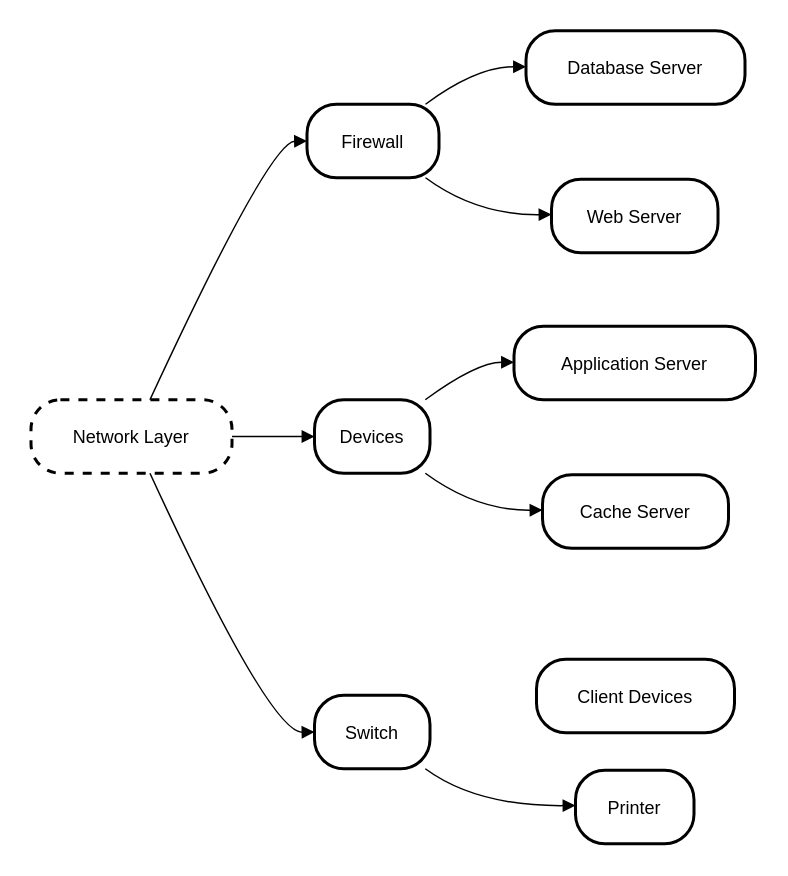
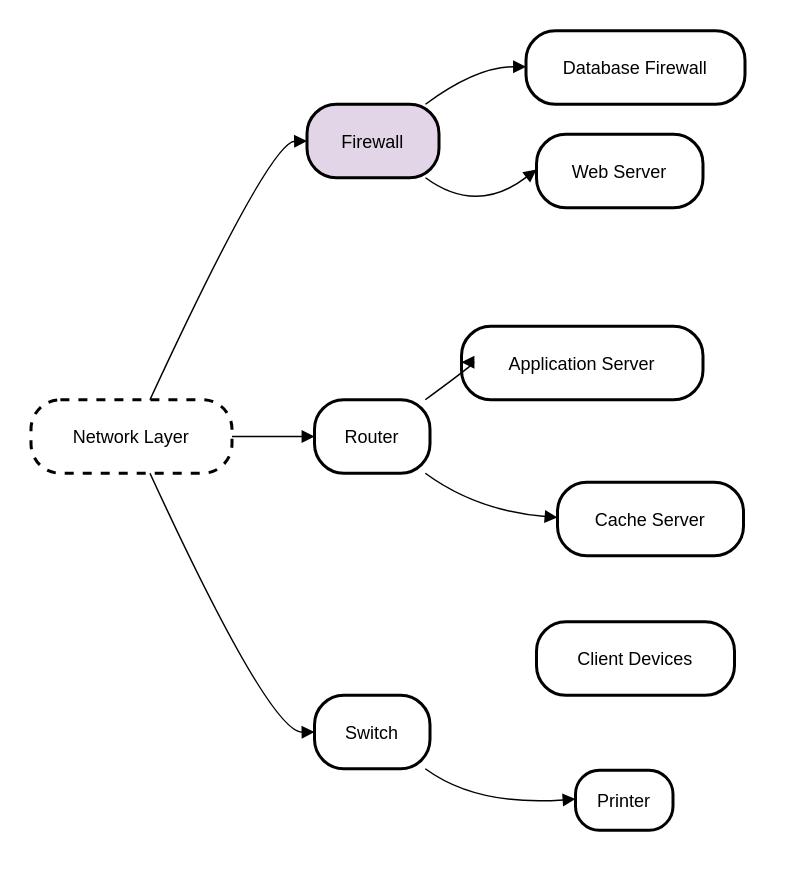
(635, 68) -> (635, 68)
(373, 141) -> (373, 141)
(635, 216) -> (620, 171)
(635, 363) -> (582, 363)
(371, 437) -> (371, 437)
(635, 512) -> (650, 519)
(635, 696) -> (635, 659)
(635, 807) -> (624, 800)
